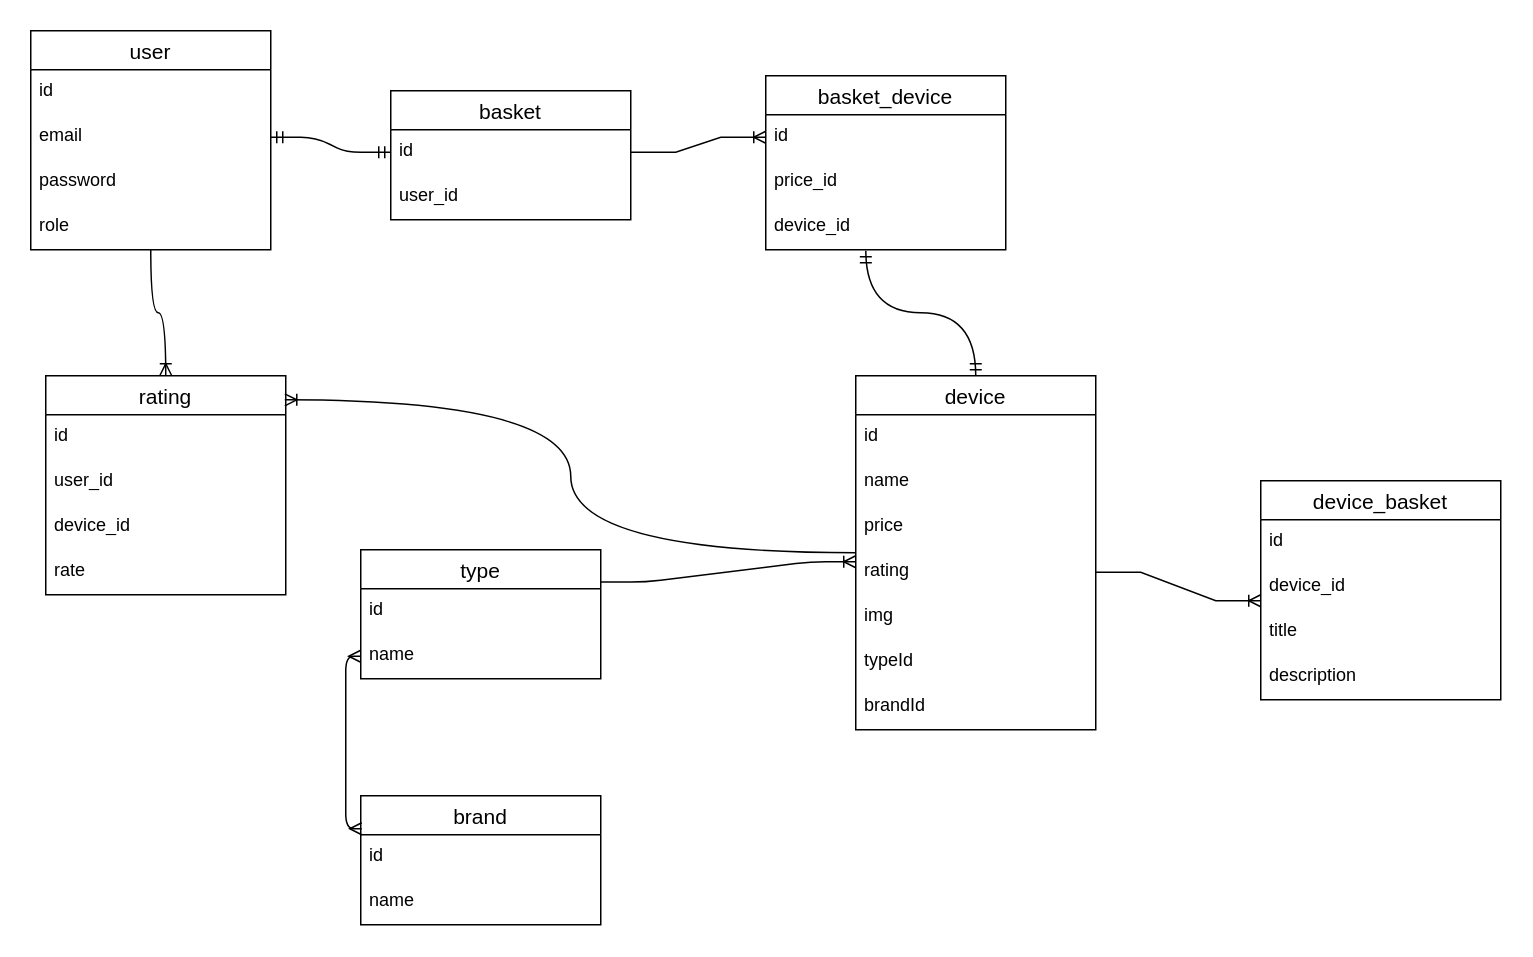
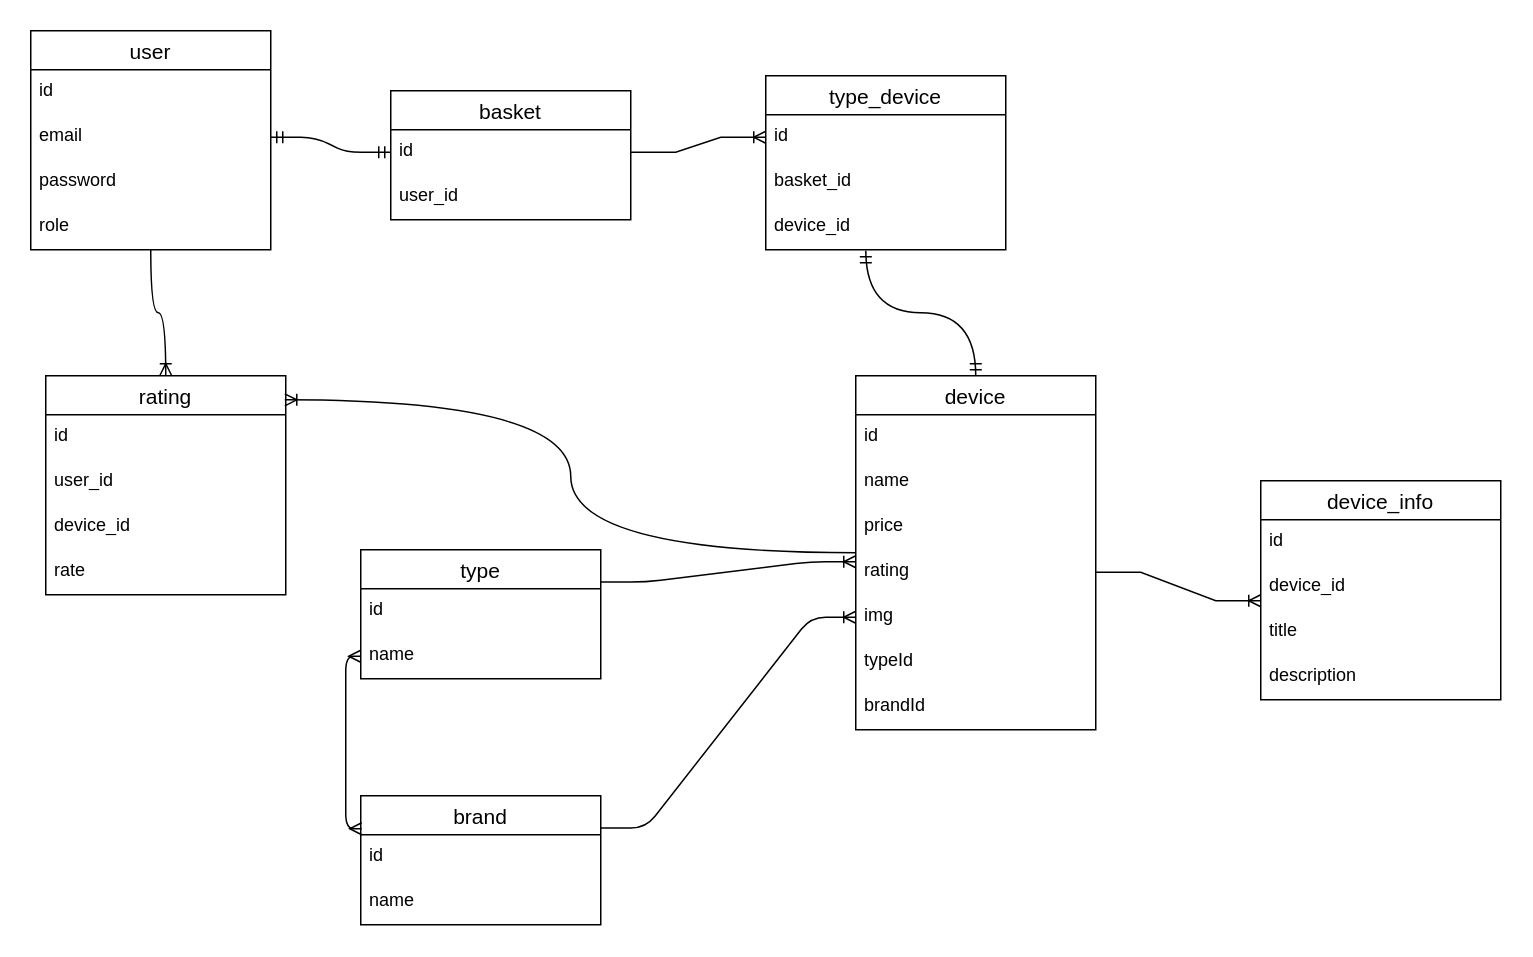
(885, 97) -> (885, 97)
(810, 181) -> (818, 181)
(1380, 502) -> (1380, 502)
none -> (727, 724)
